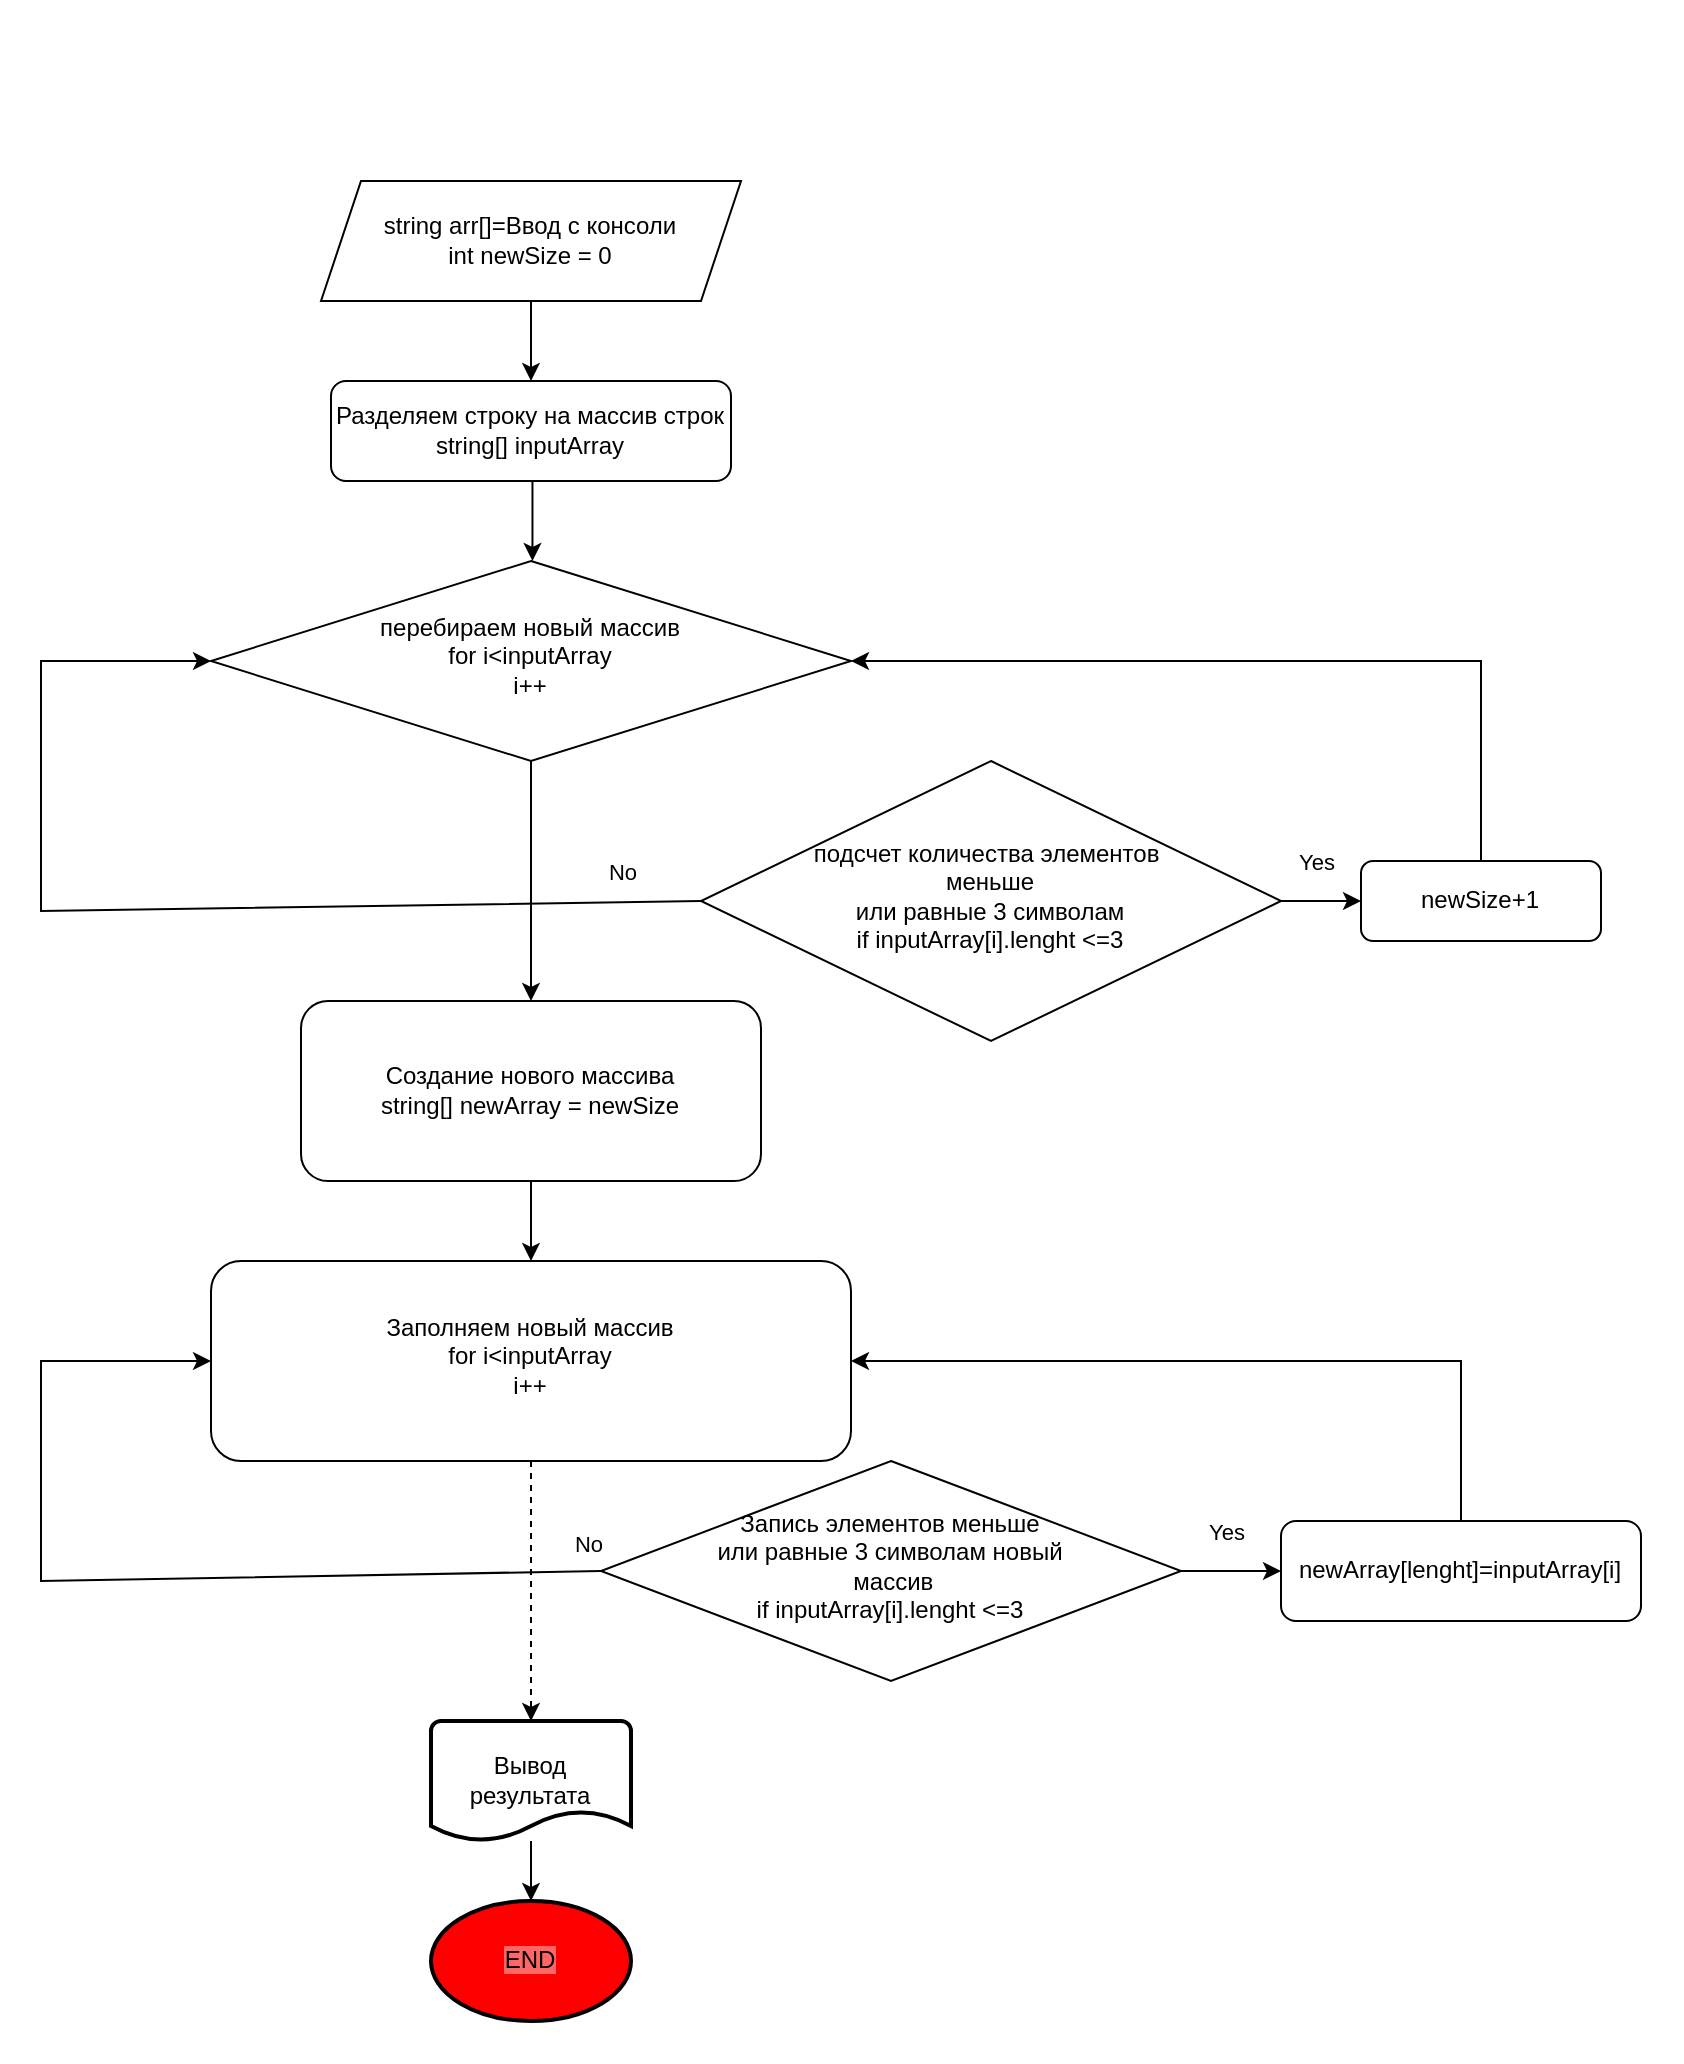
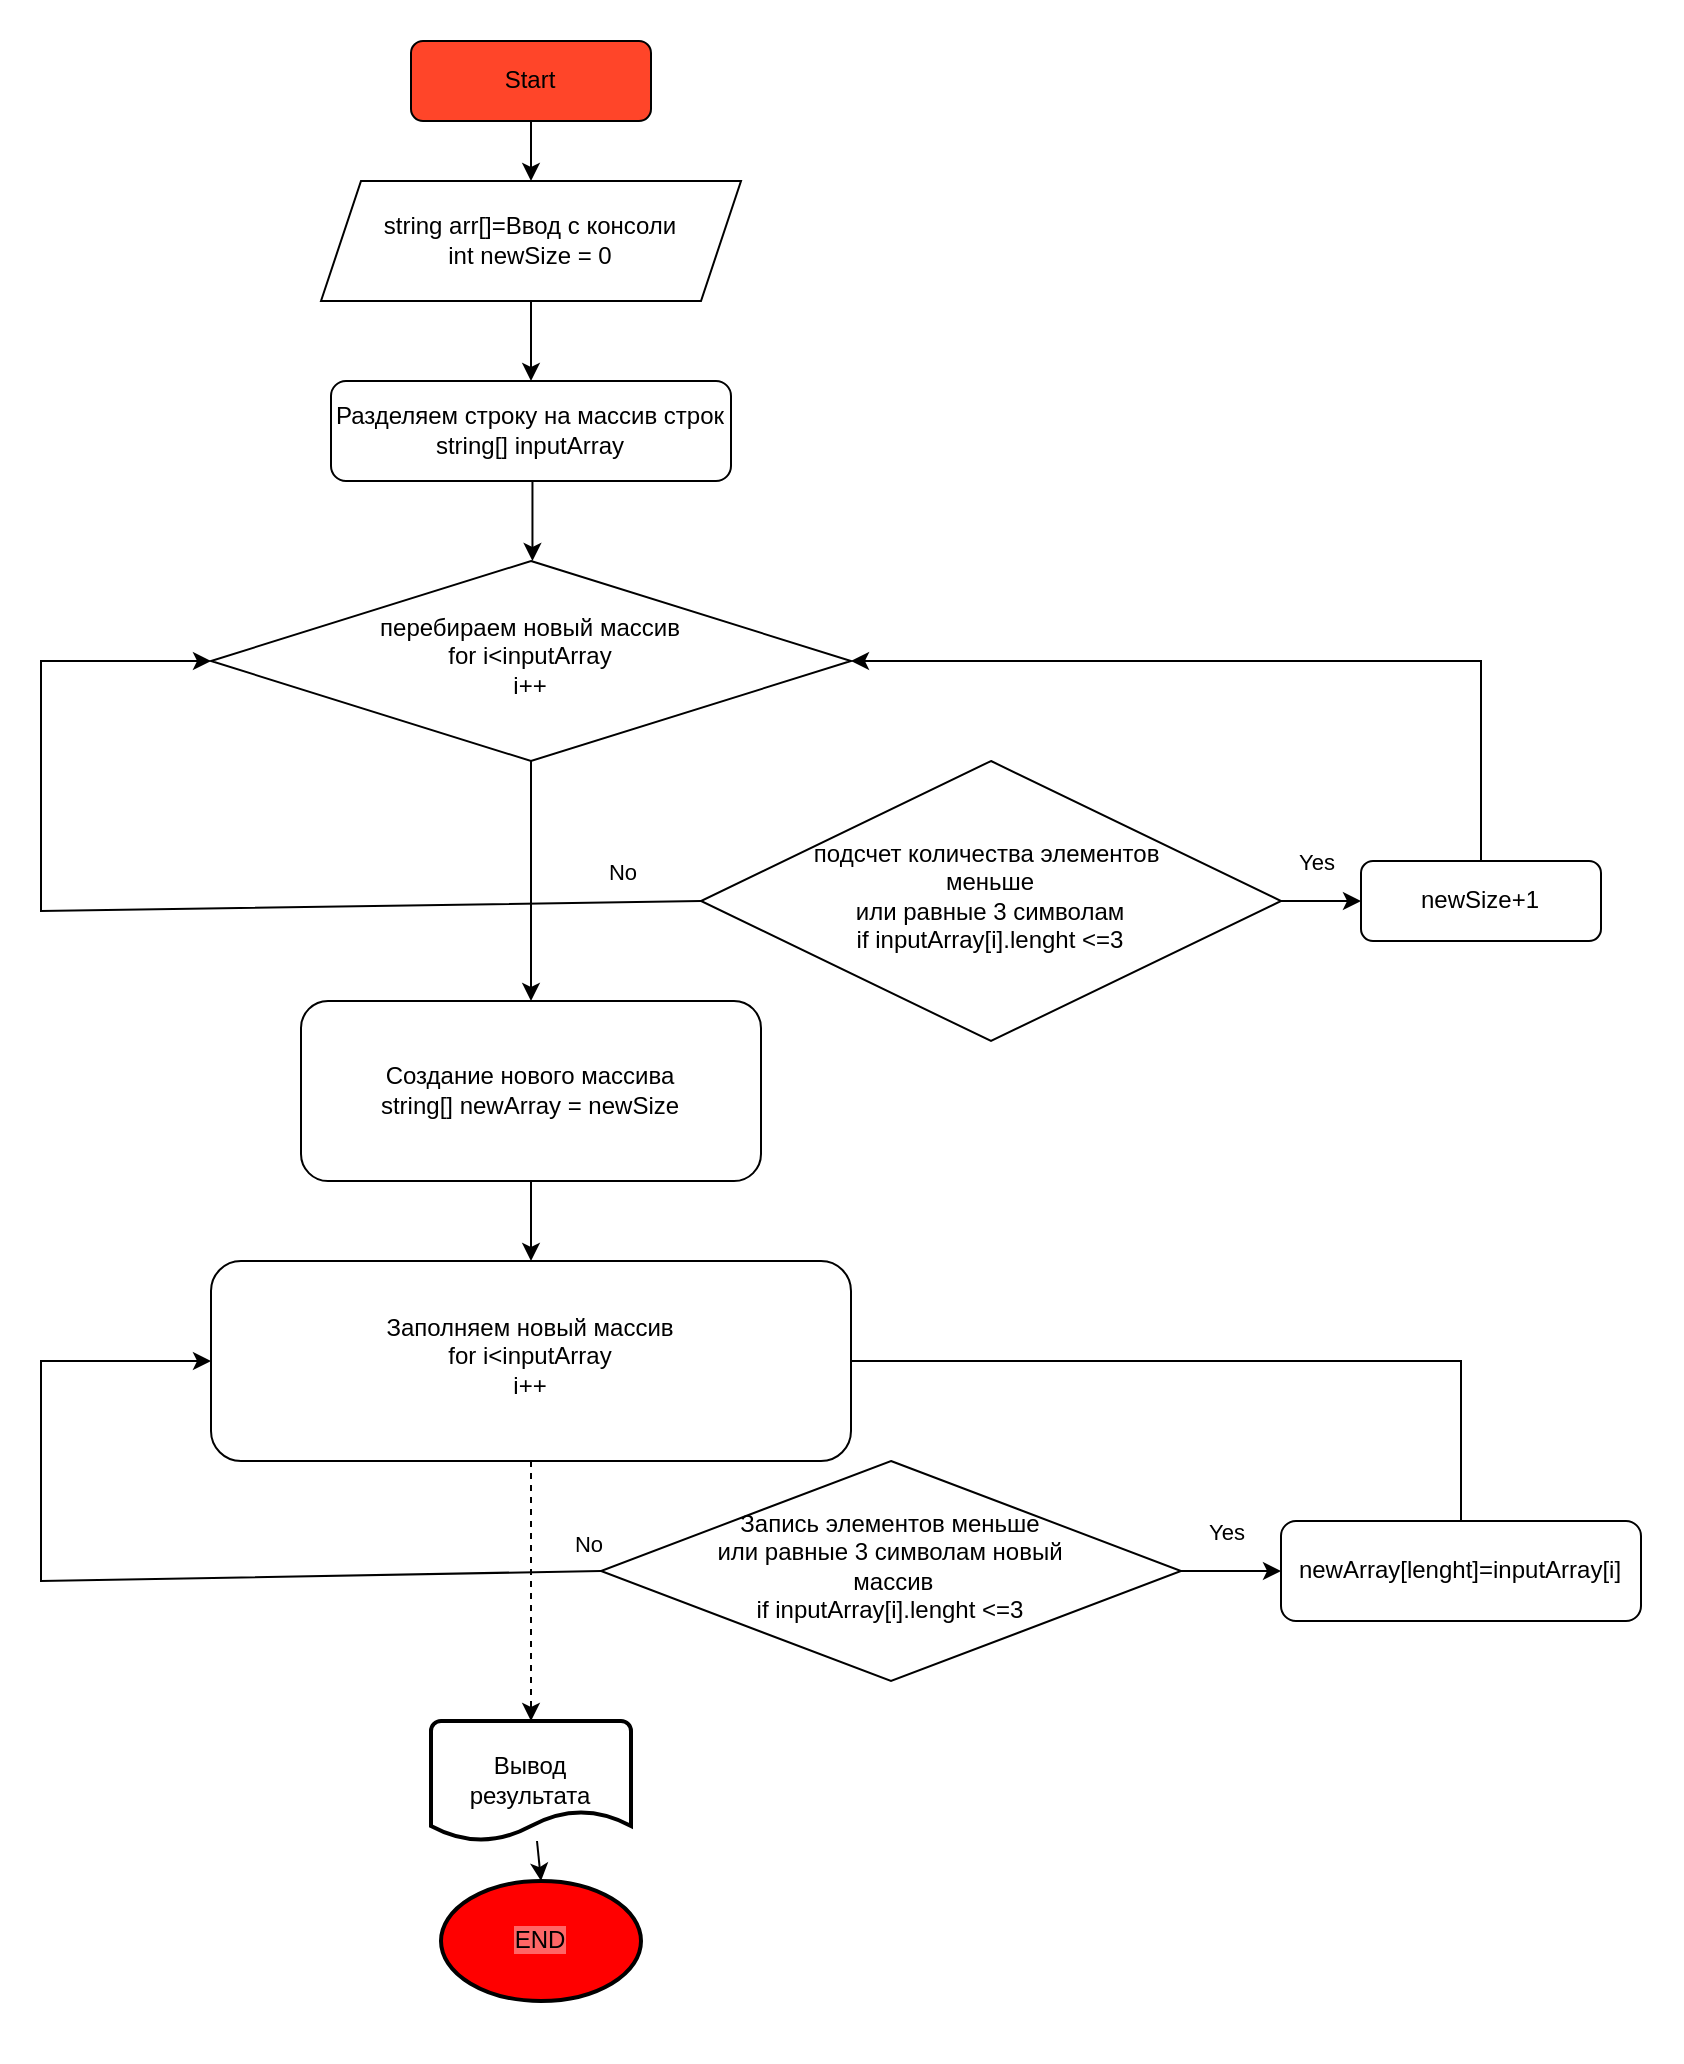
none -> (531, 81)
none -> (531, 144)
(866, 1361) -> (860, 1361)
(531, 1961) -> (541, 1941)
